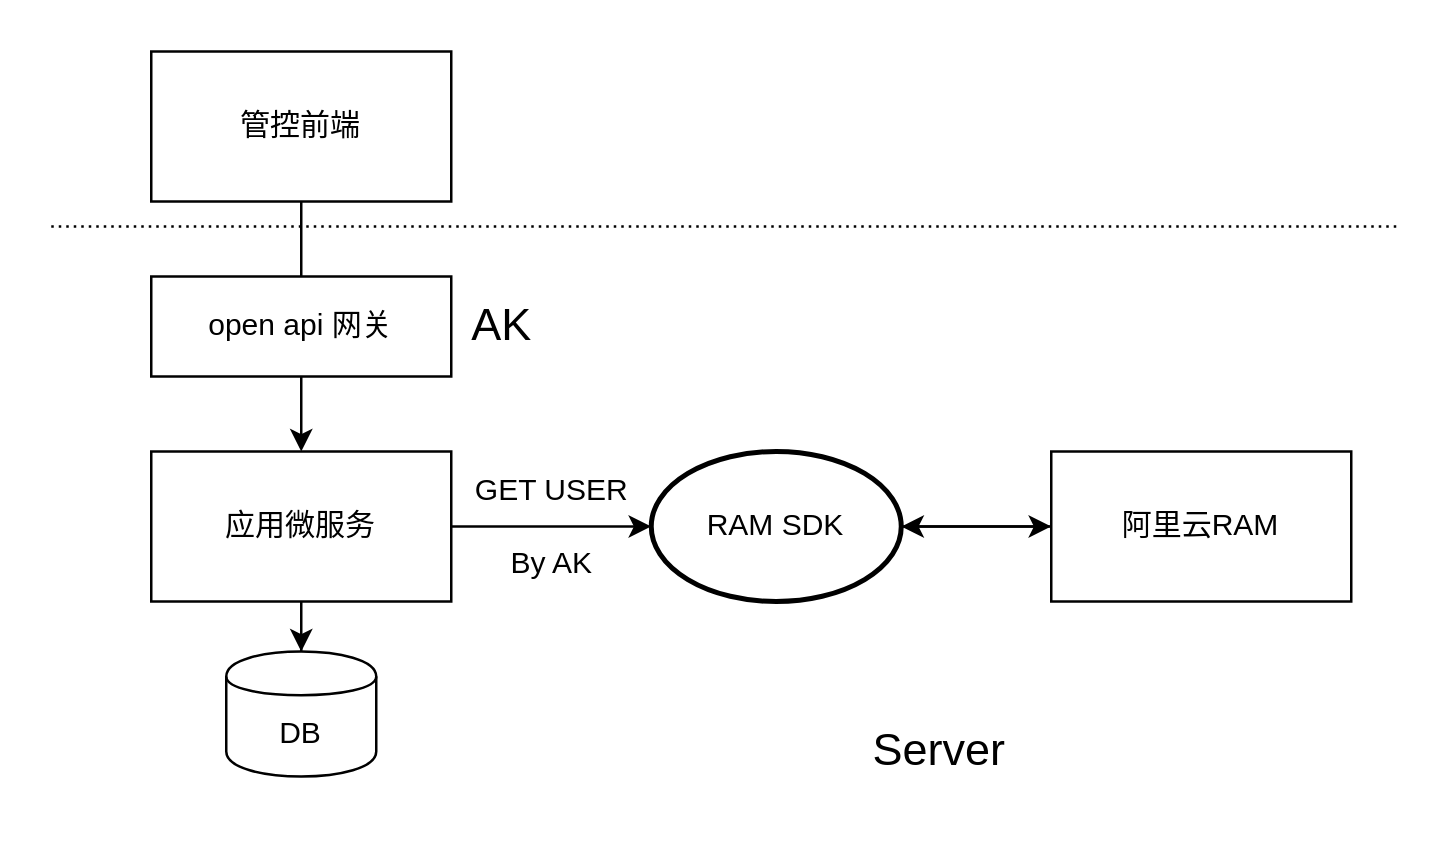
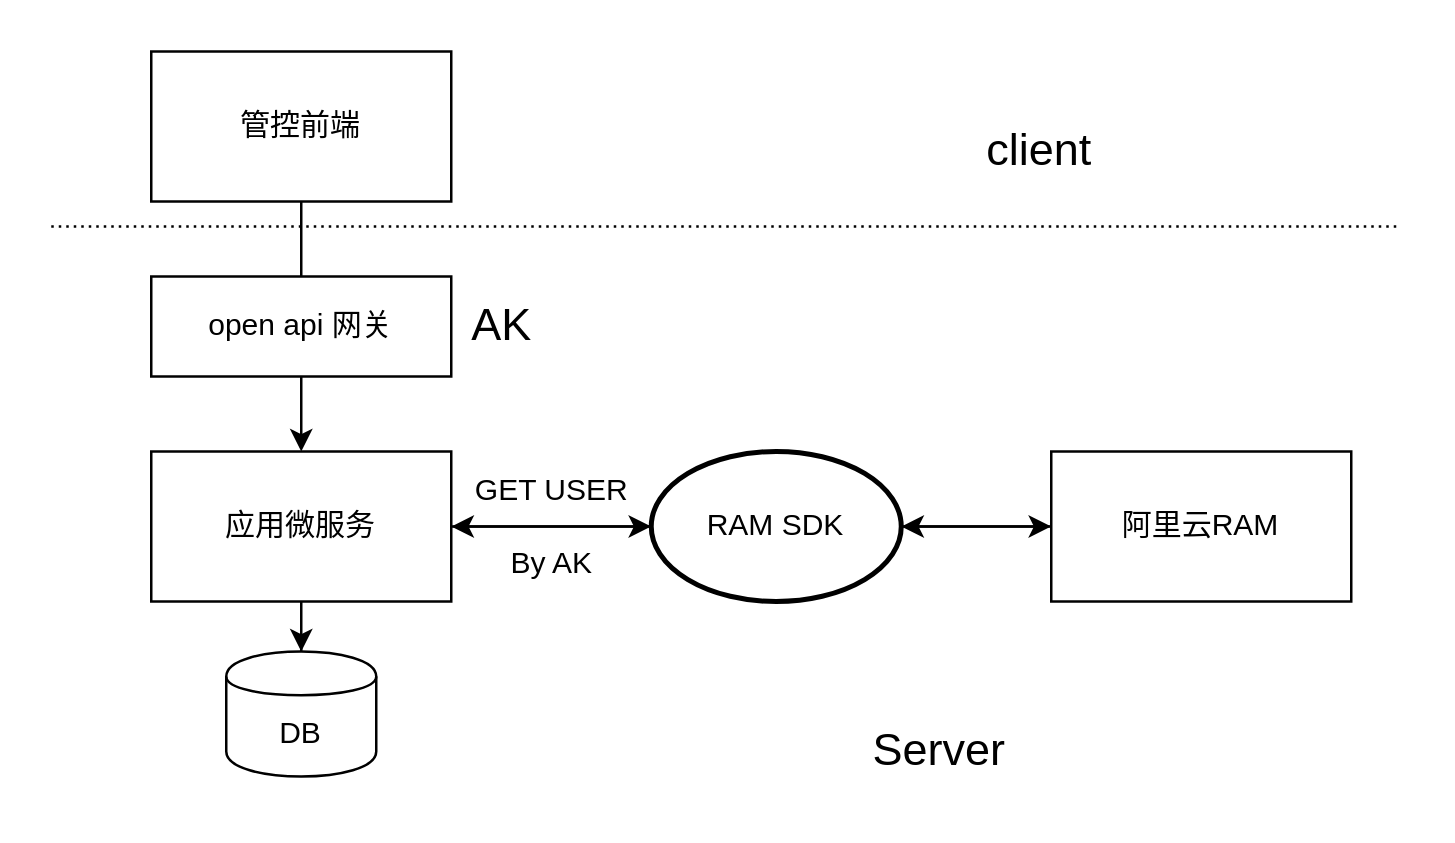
none -> (1039, 151)
none -> (648, 526)
